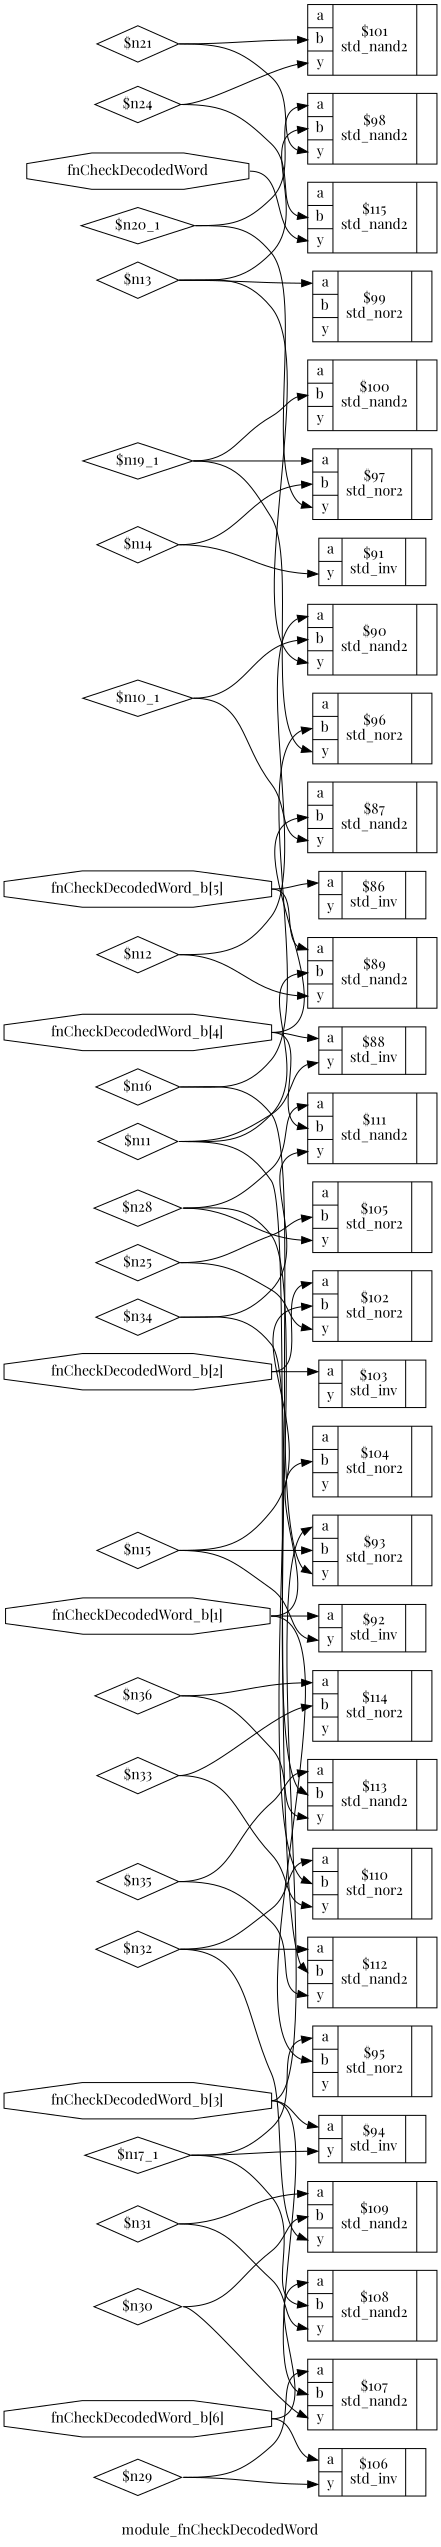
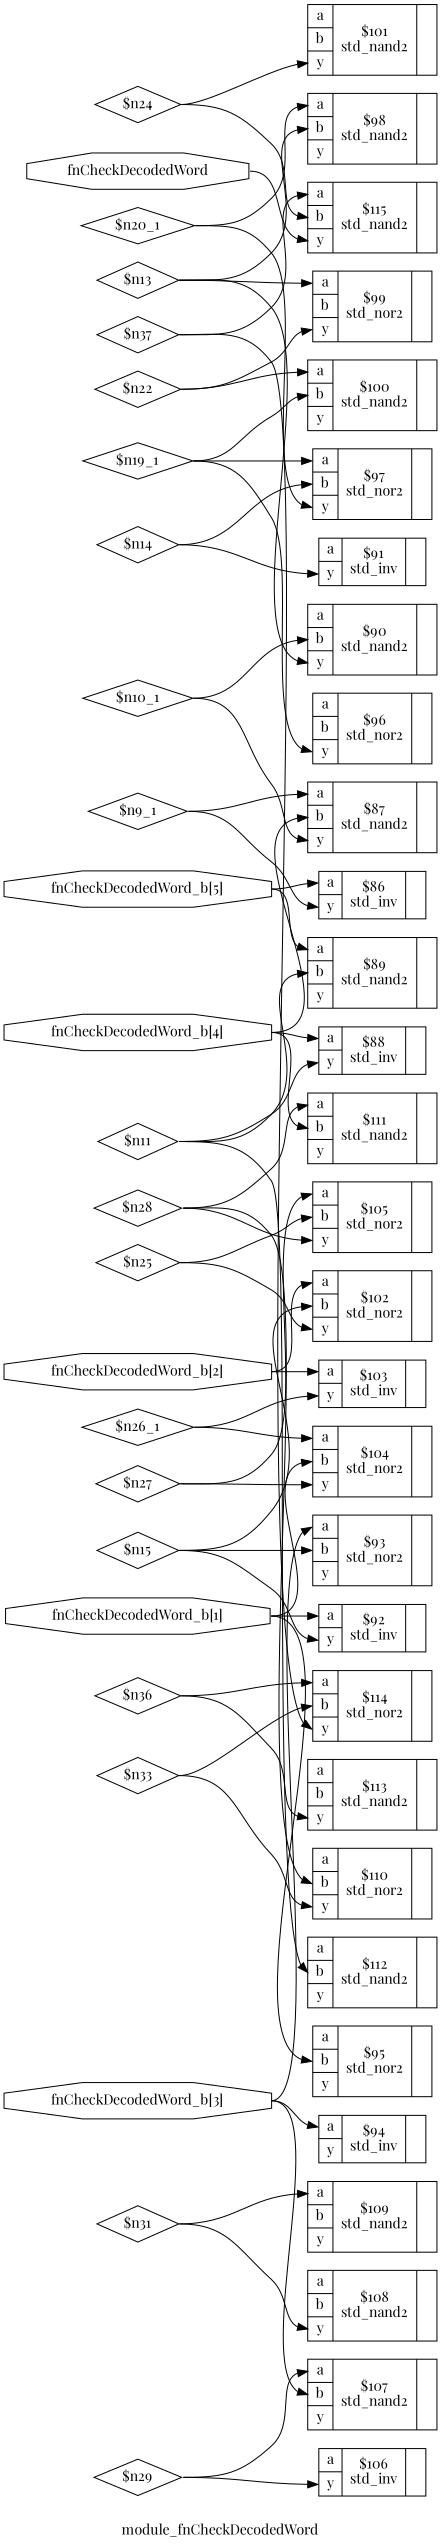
(138, 44) -> none
none -> (138, 335)
none -> (138, 389)
none -> (138, 811)
(138, 955) -> none
(138, 1087) -> none
(138, 1317) -> none
none -> (138, 1427)
none -> (138, 1484)
(138, 1882) -> none
(138, 1949) -> none
(138, 2155) -> none
(138, 2307) -> none
(138, 2419) -> none
